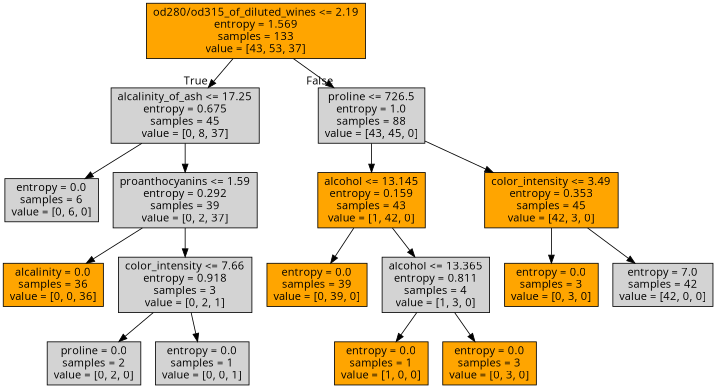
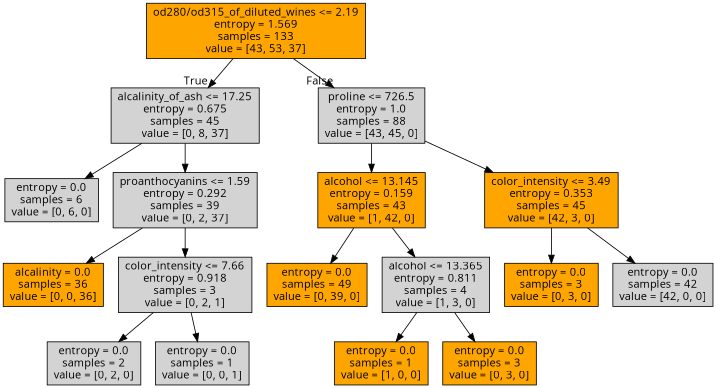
(317, 285) -> (317, 285)
(663, 285) -> (663, 285)
(94, 363) -> (94, 363)
